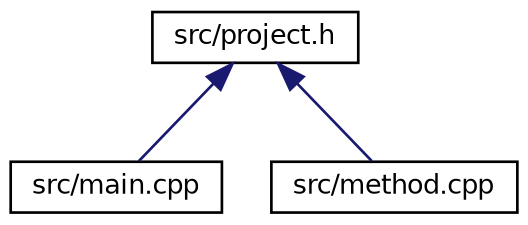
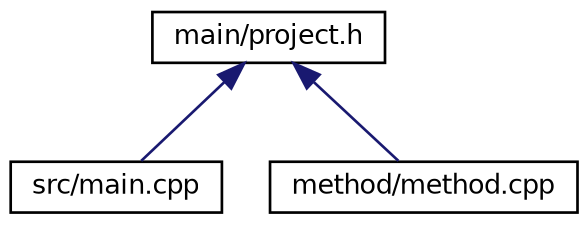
(255, 37) -> (269, 37)
(394, 187) -> (424, 187)
